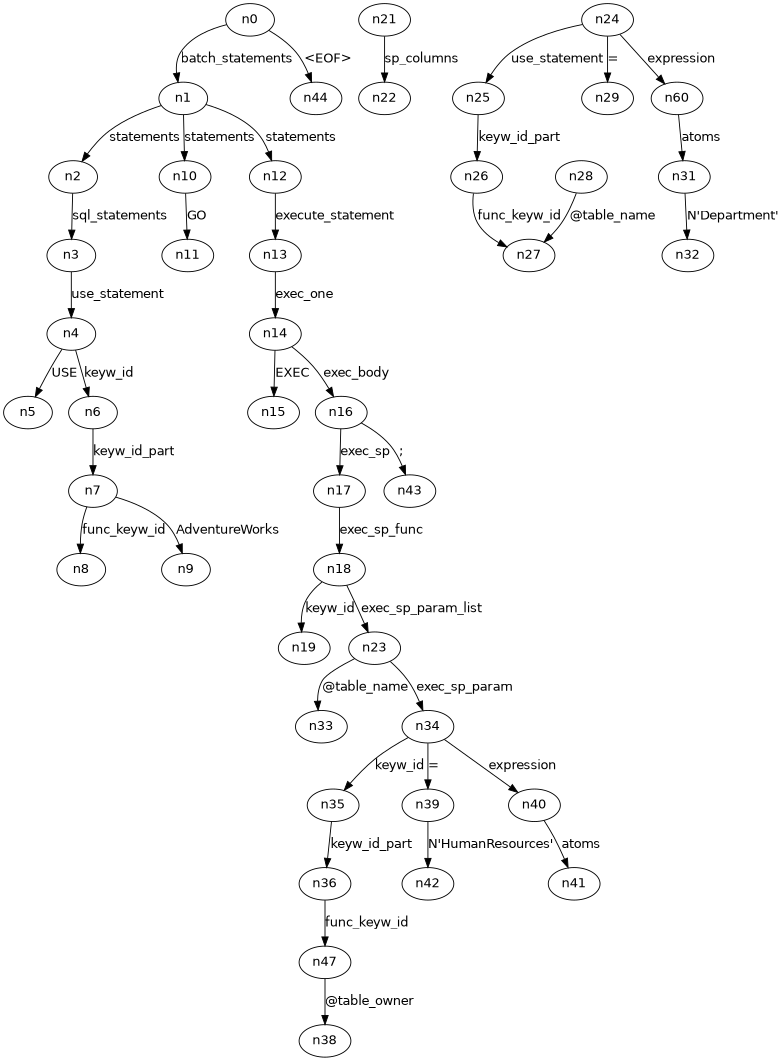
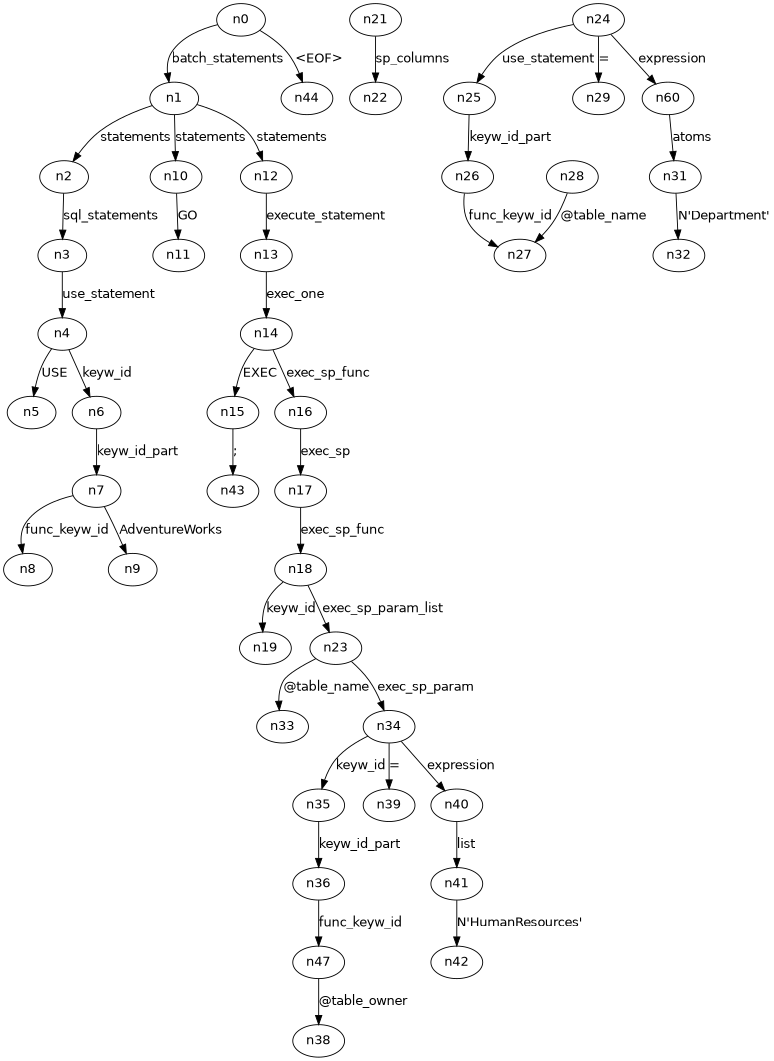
(356, 373) -> (328, 373)
(386, 441) -> (233, 447)
(428, 840) -> (457, 919)
(581, 845) -> (466, 845)
